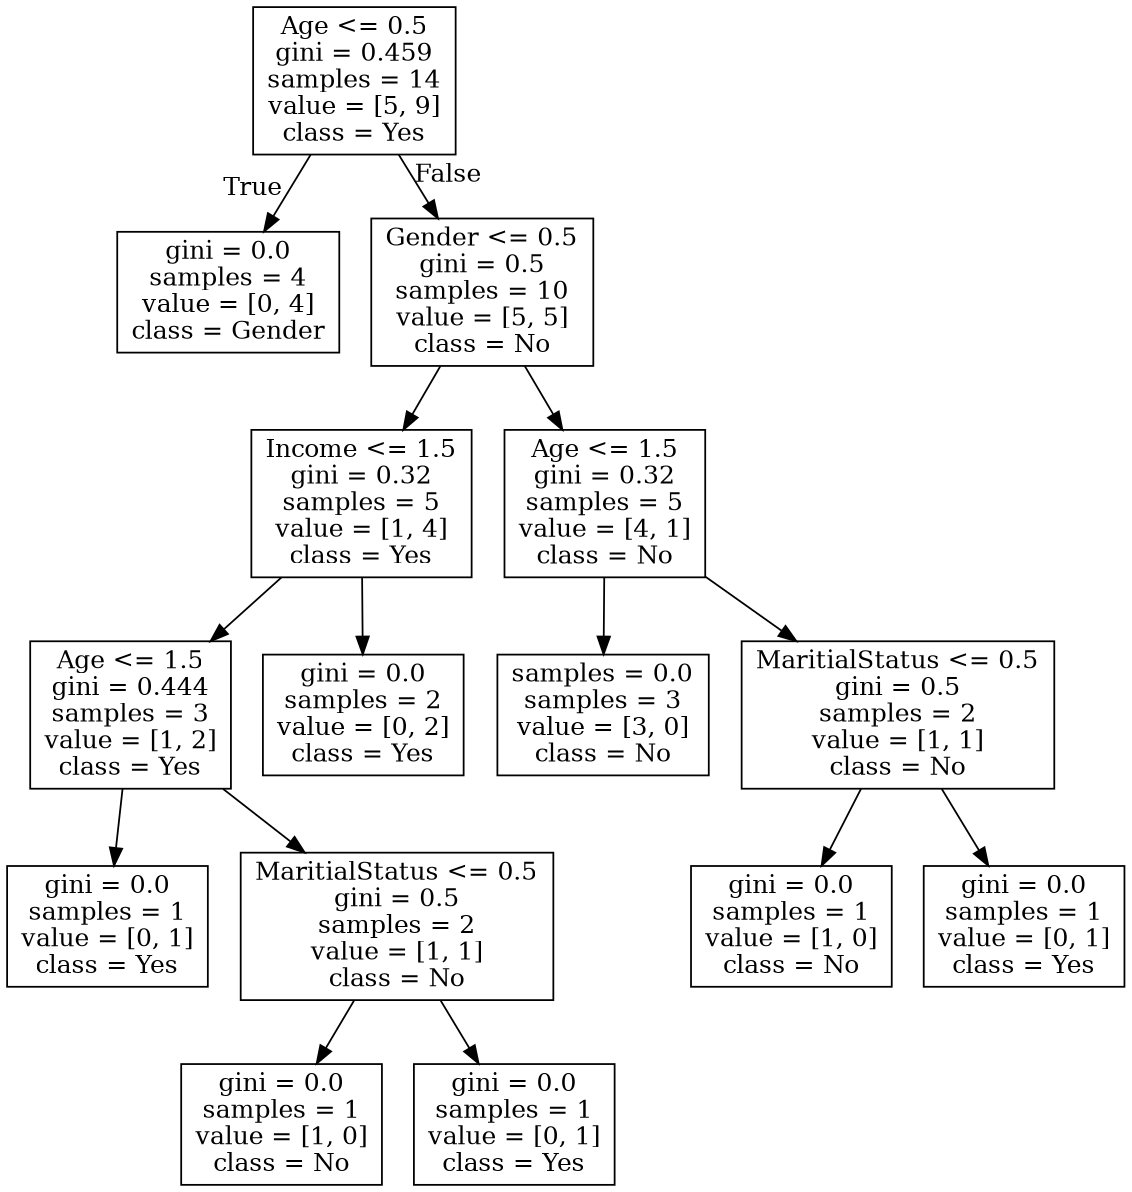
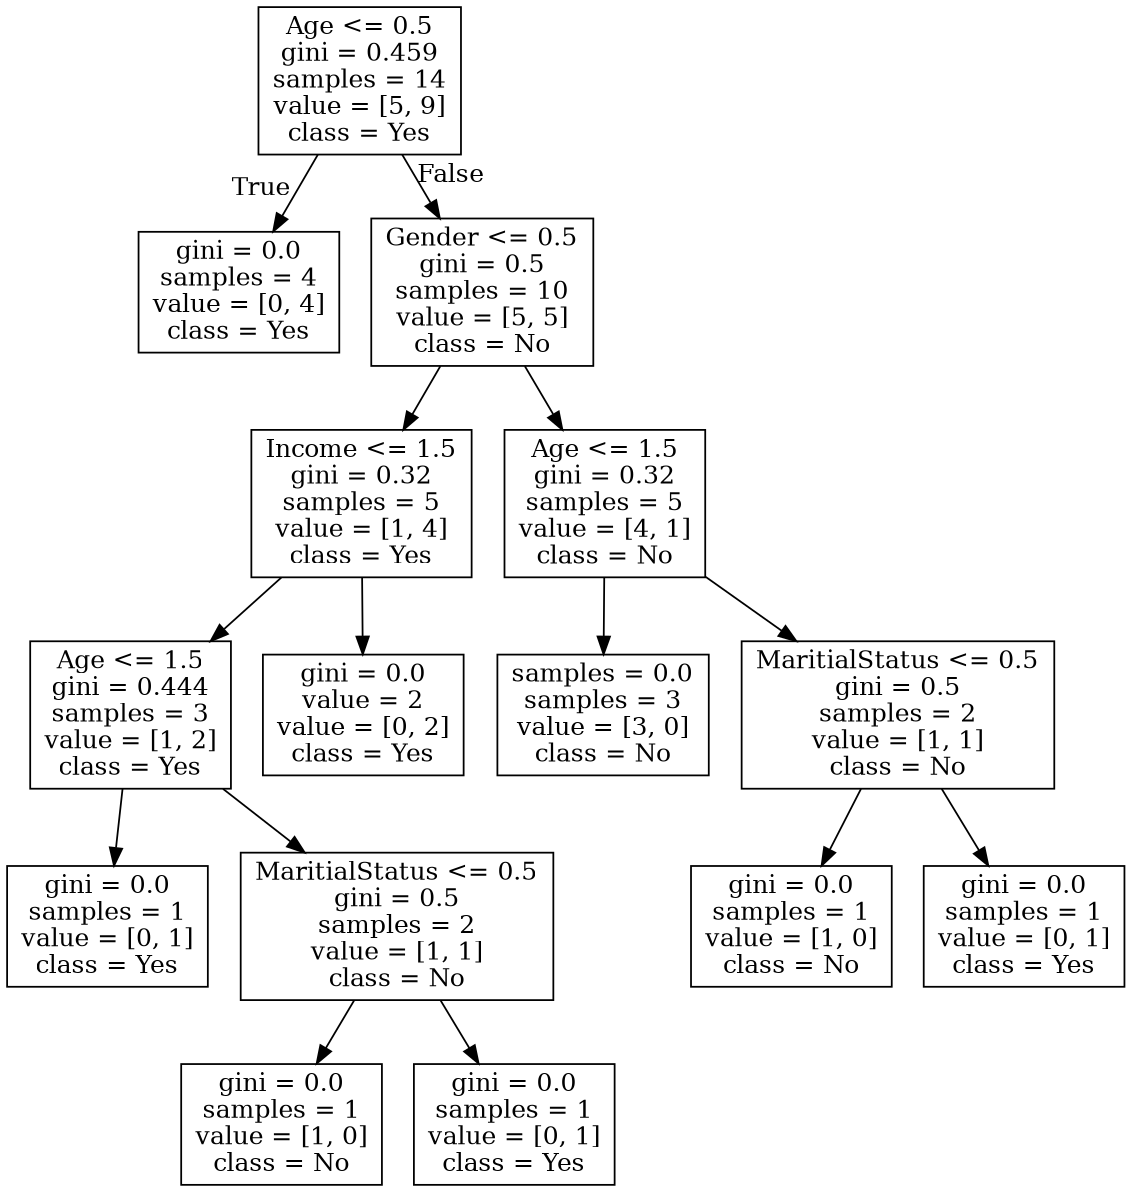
(228, 292) -> (239, 292)
(363, 715) -> (363, 715)
